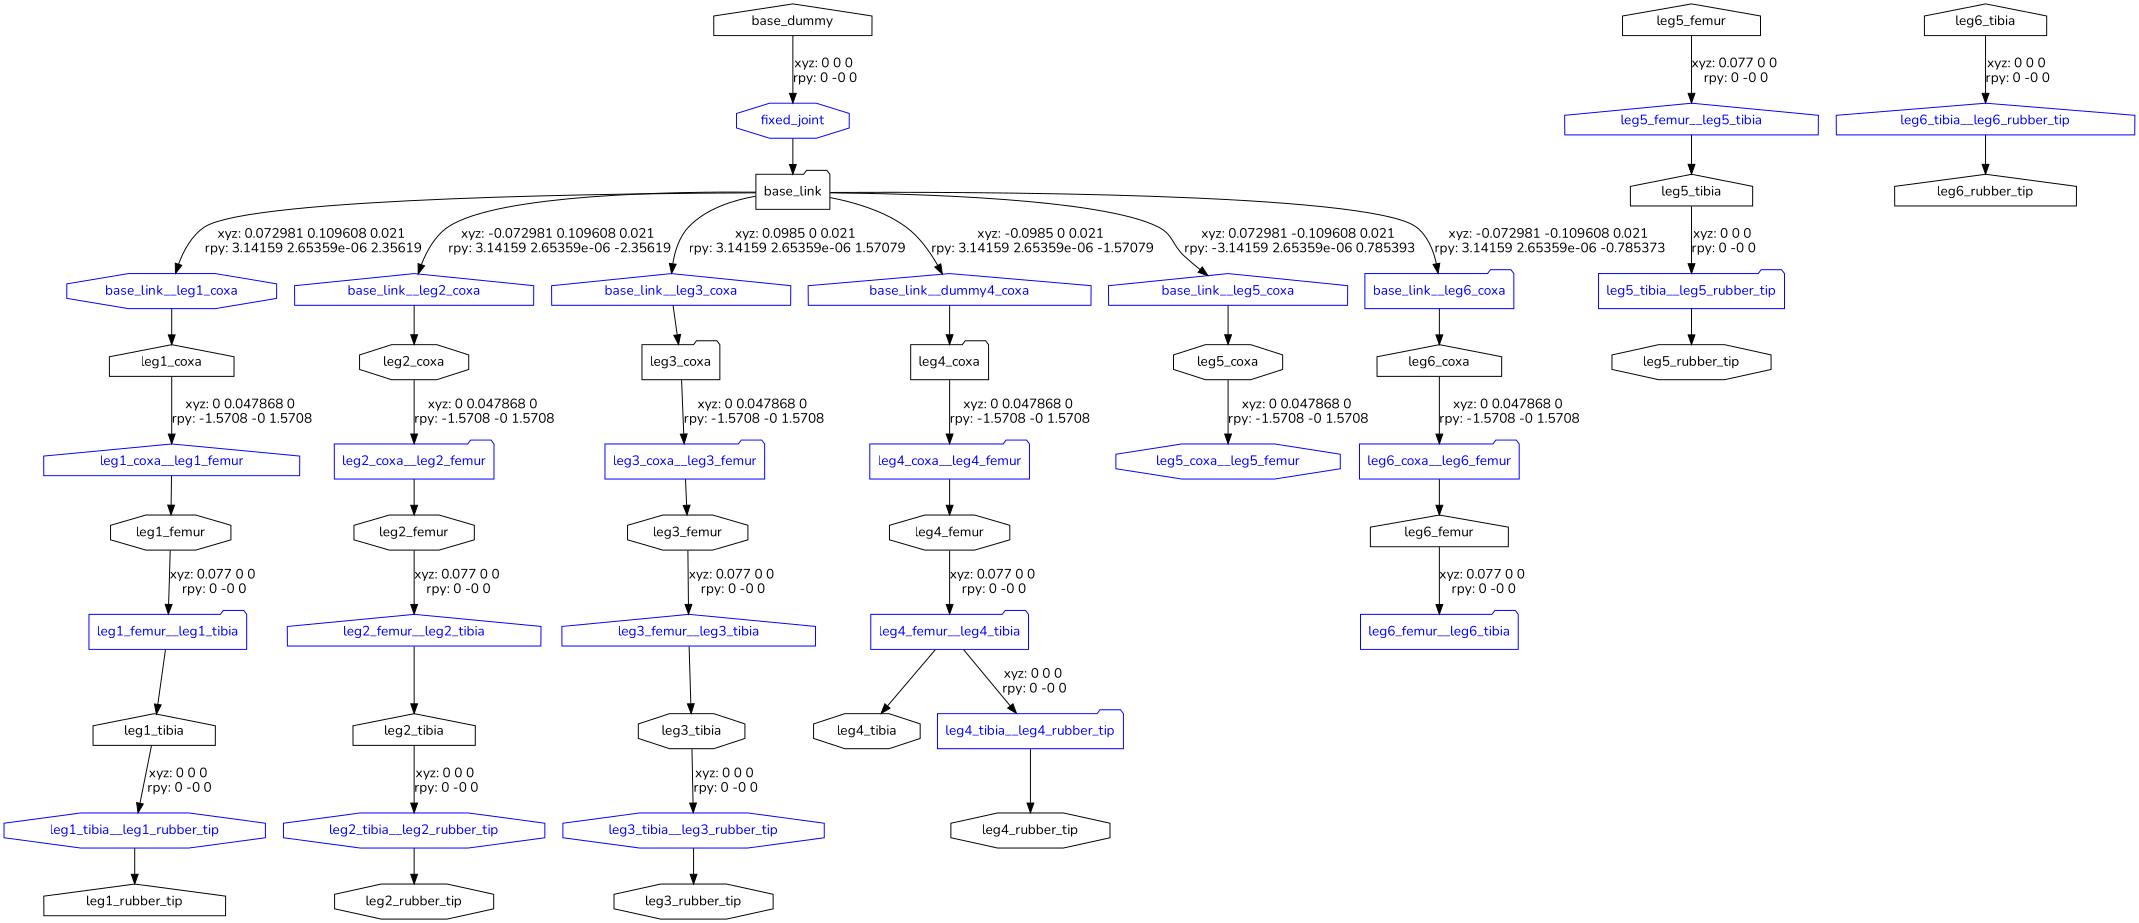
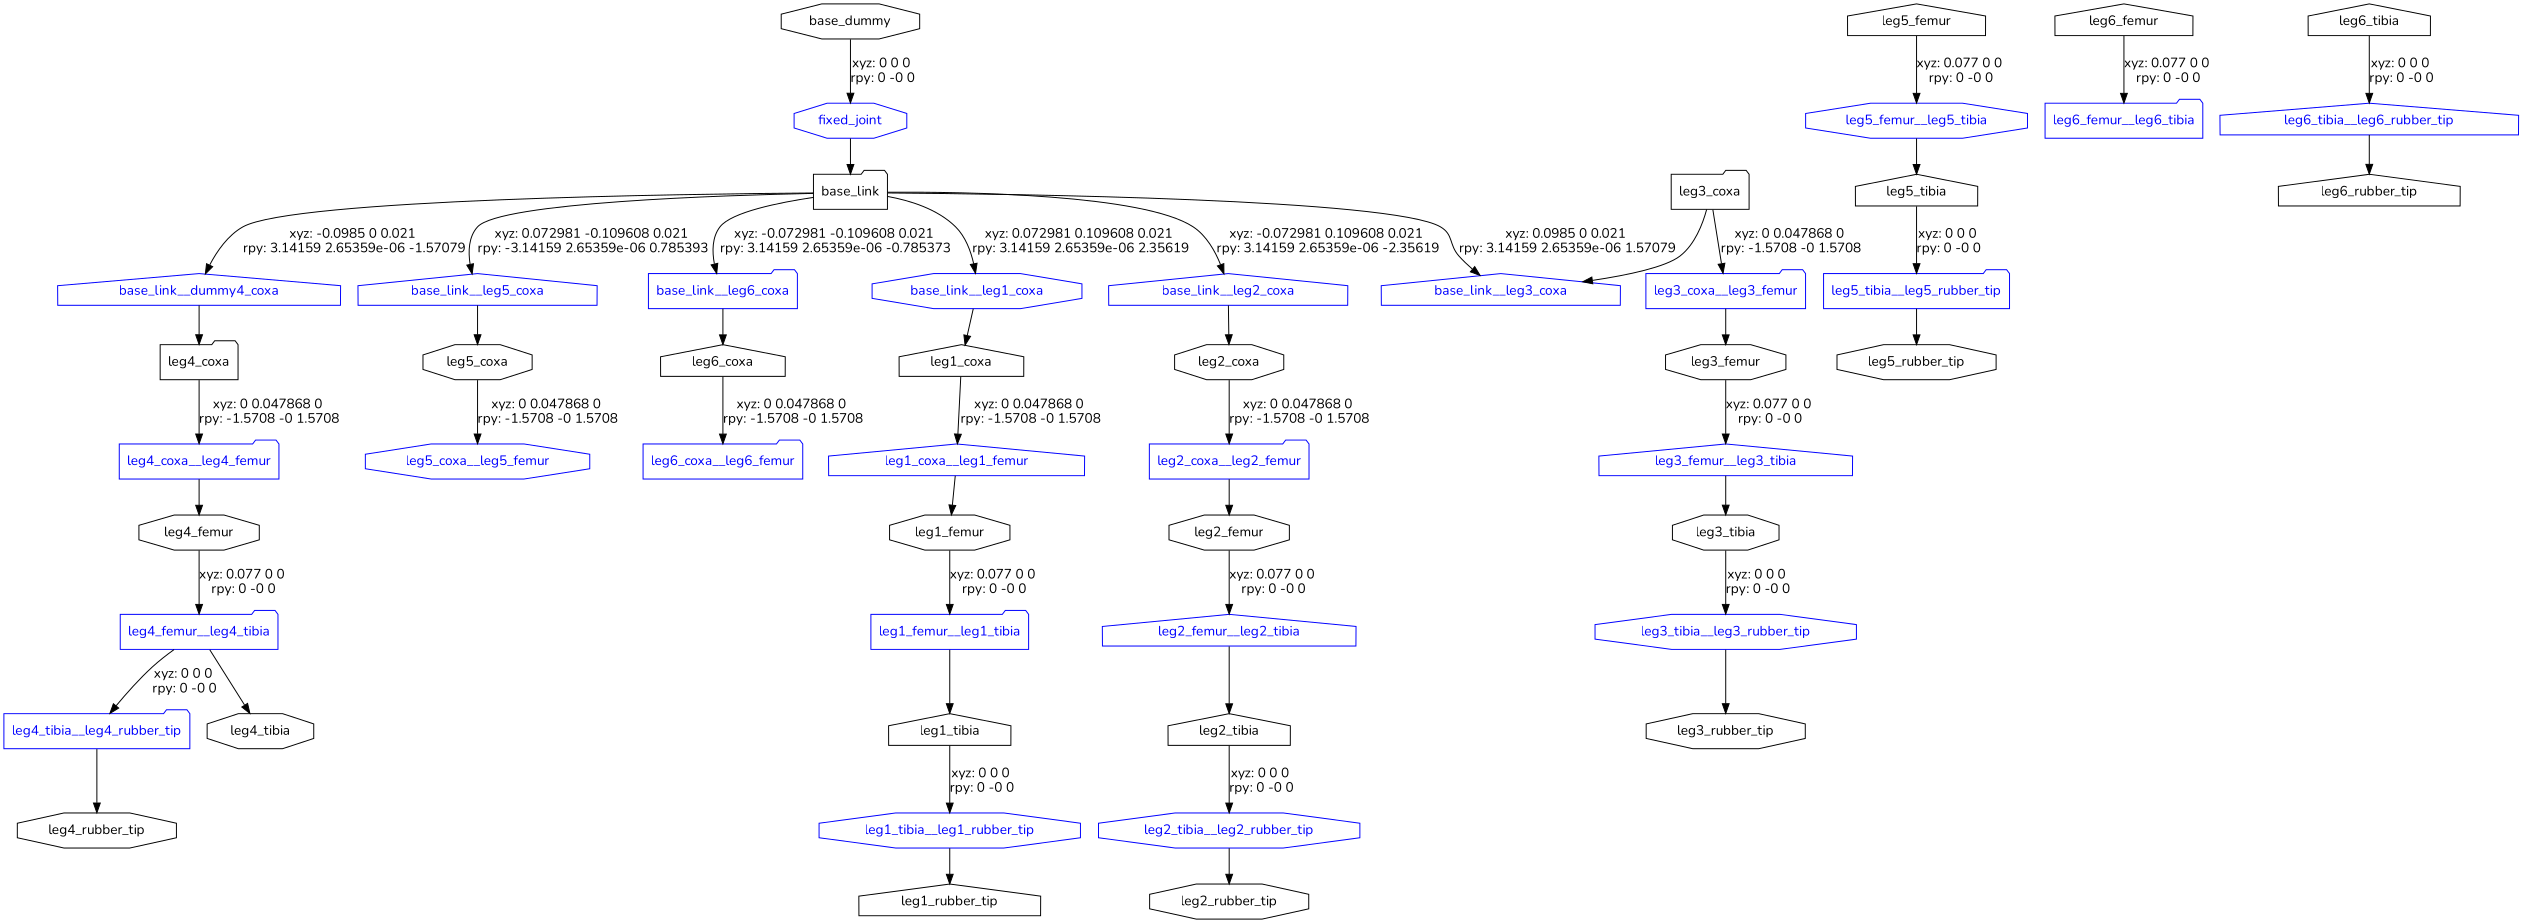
(793, 21) -> (850, 21)
(1692, 121) -> (1917, 121)
(675, 320) -> (1664, 264)
(1439, 492) -> none
